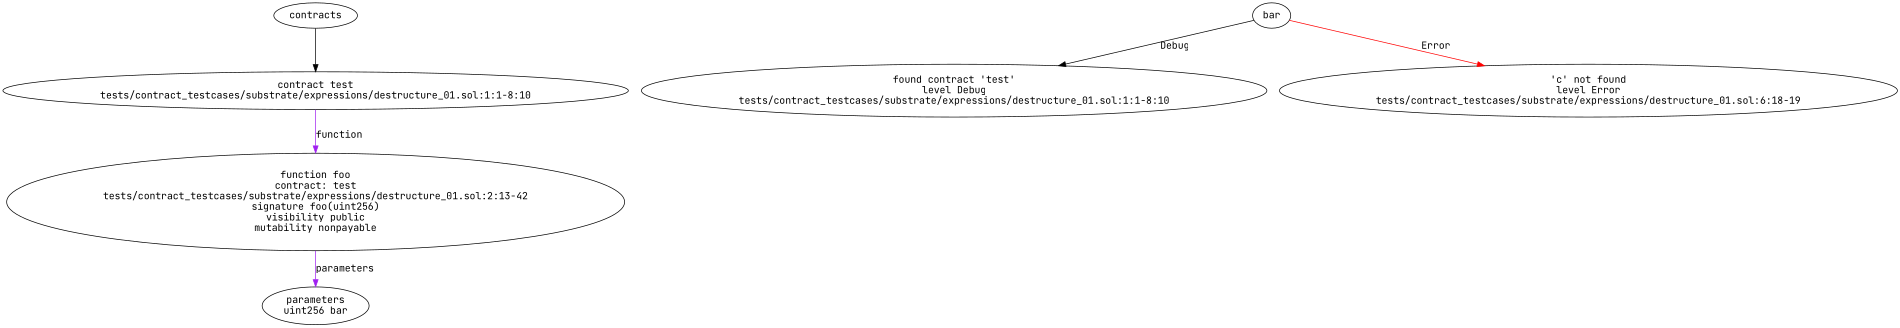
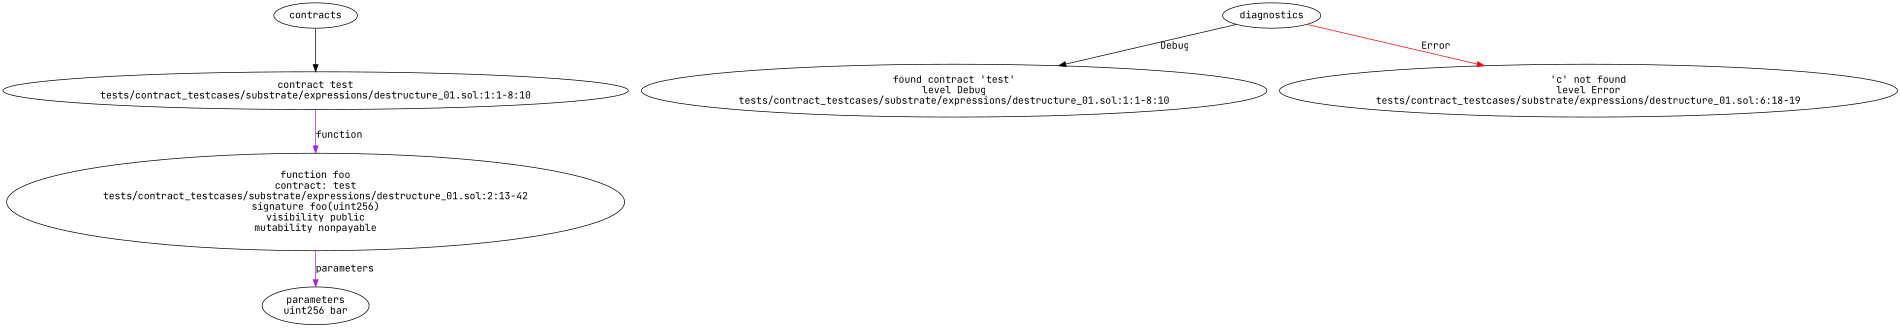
(1272, 16) -> (1272, 16)
